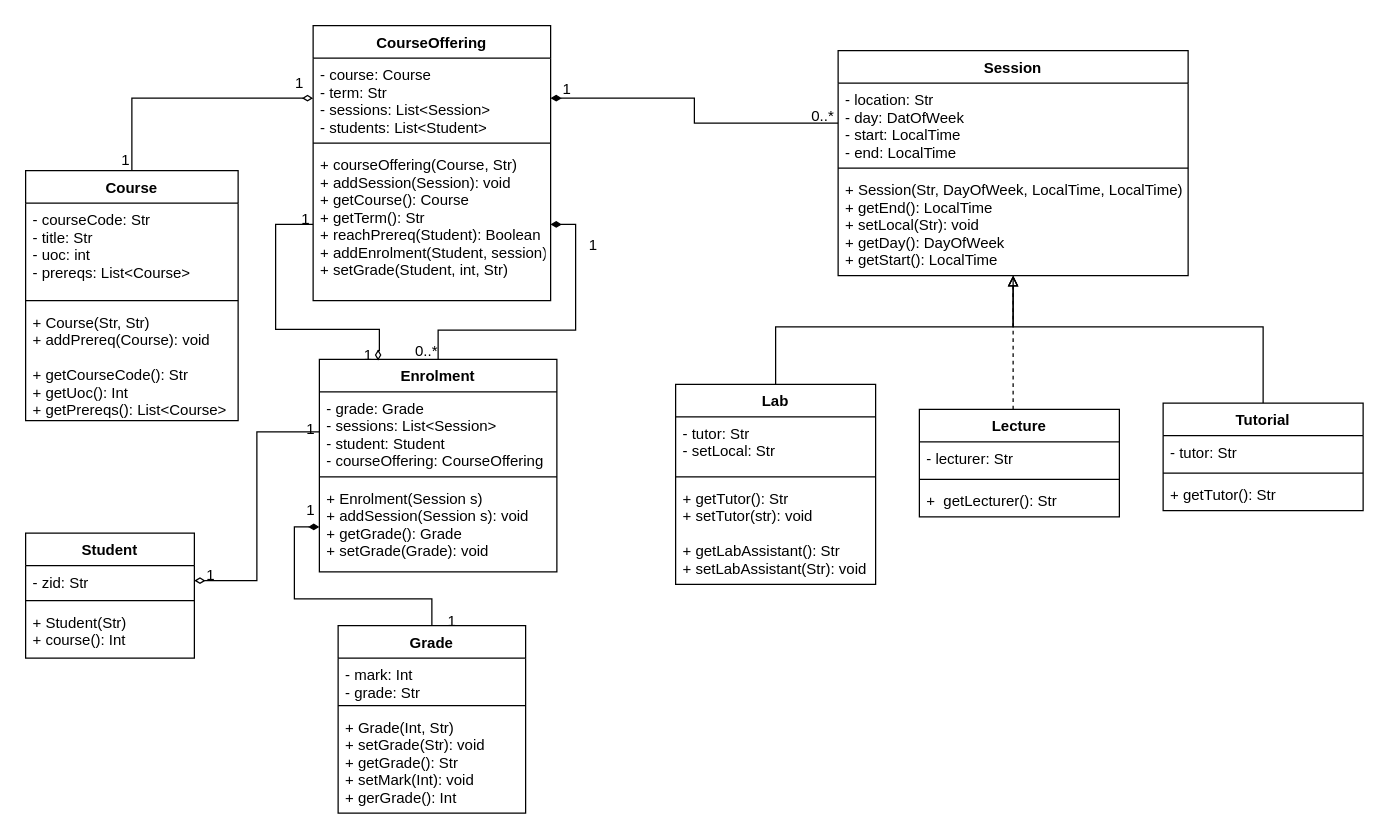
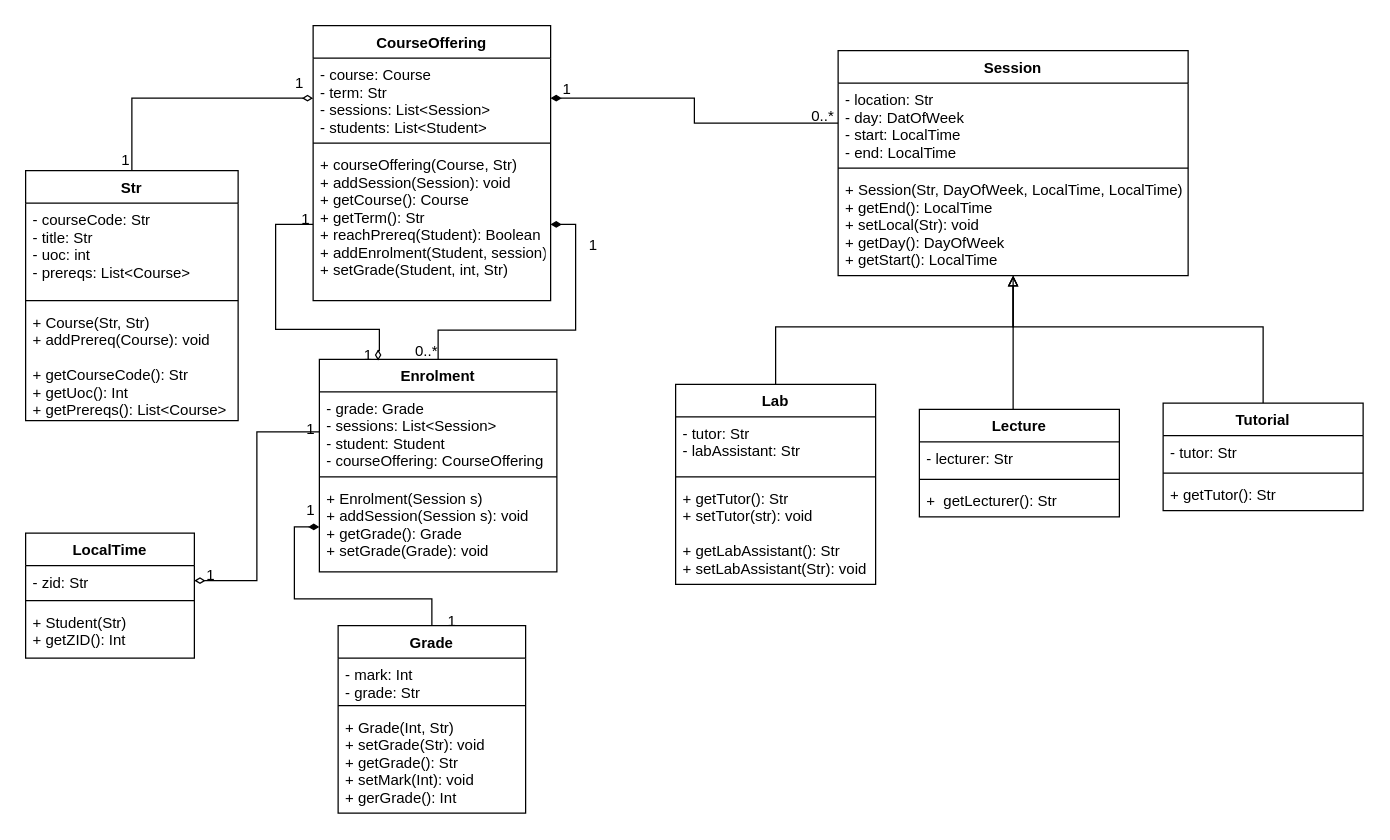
(131, 188) -> (131, 188)
(1013, 368) -> (1013, 368)
(727, 434) -> (727, 434)
(109, 550) -> (109, 550)
(89, 623) -> (89, 623)
